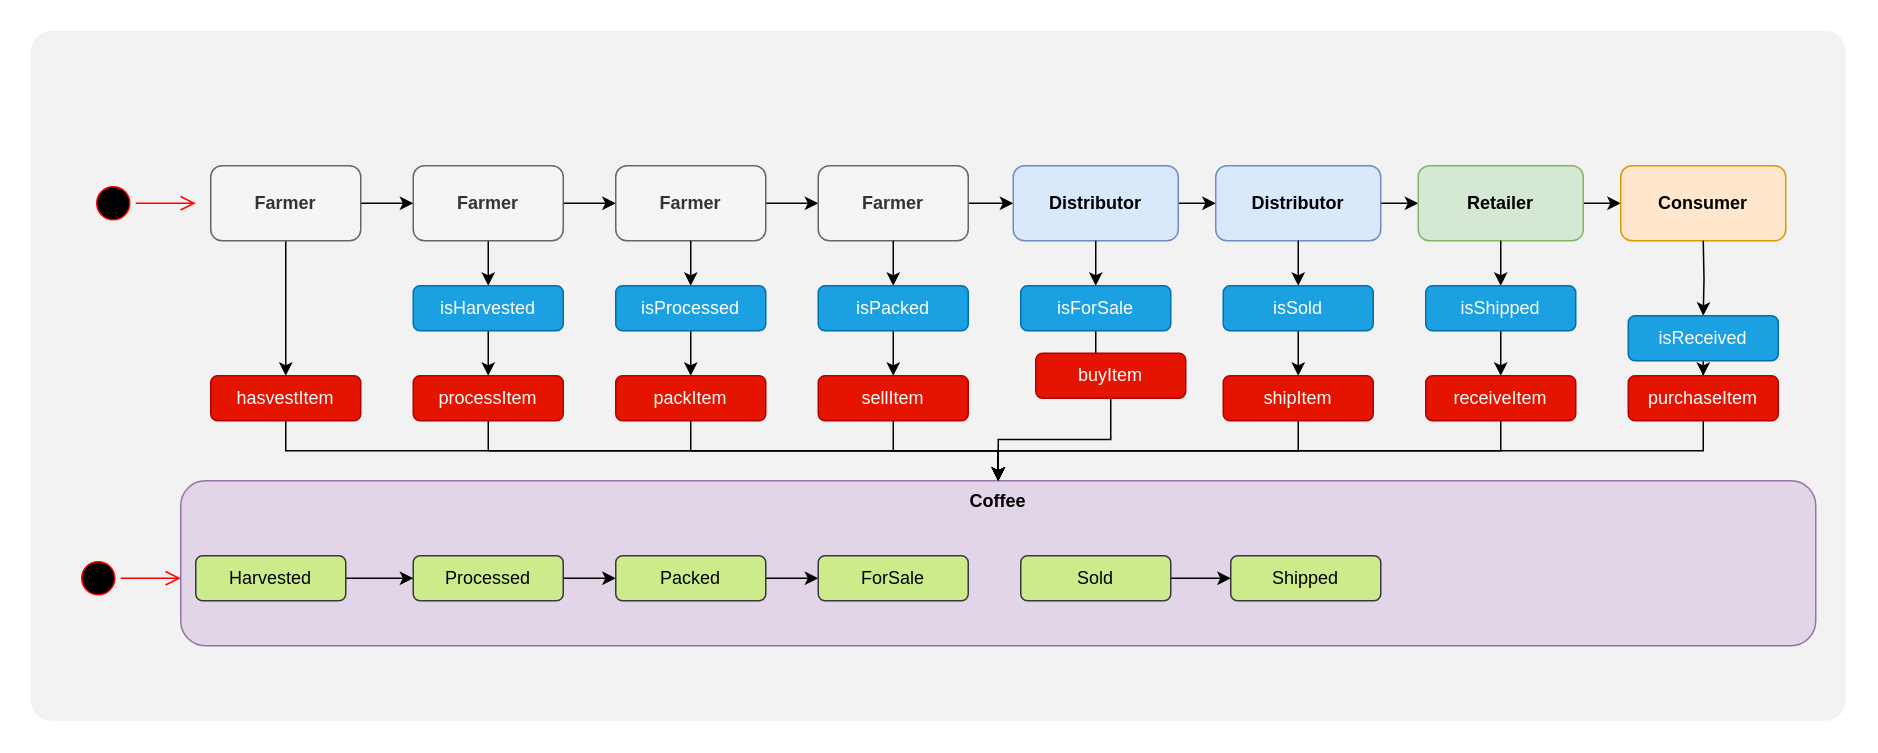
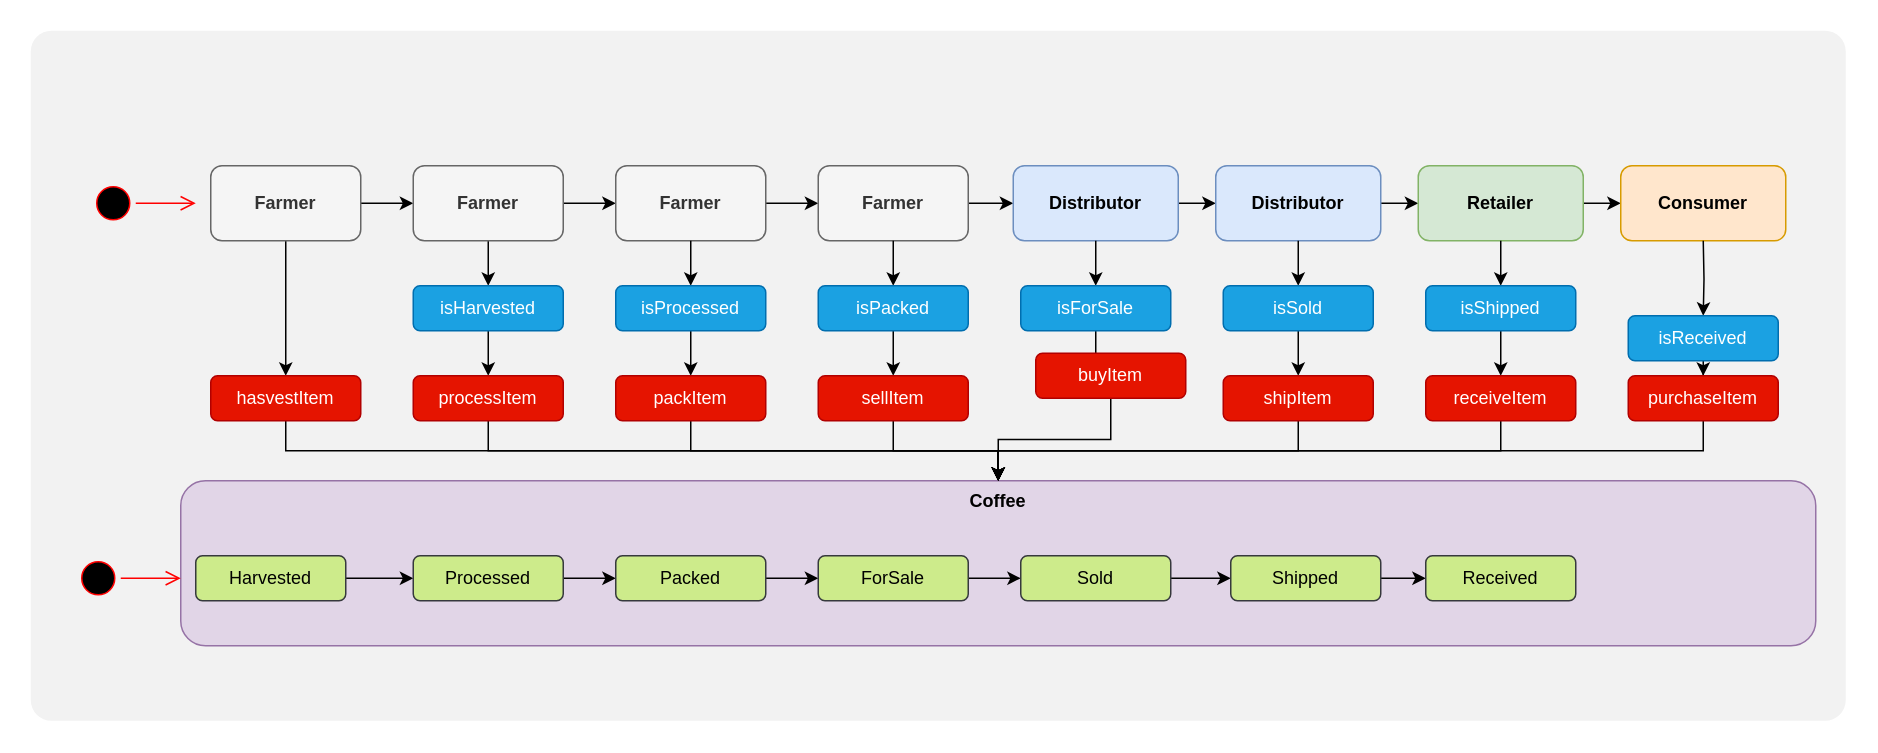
none -> (996, 578)
none -> (1409, 578)
none -> (1501, 578)
